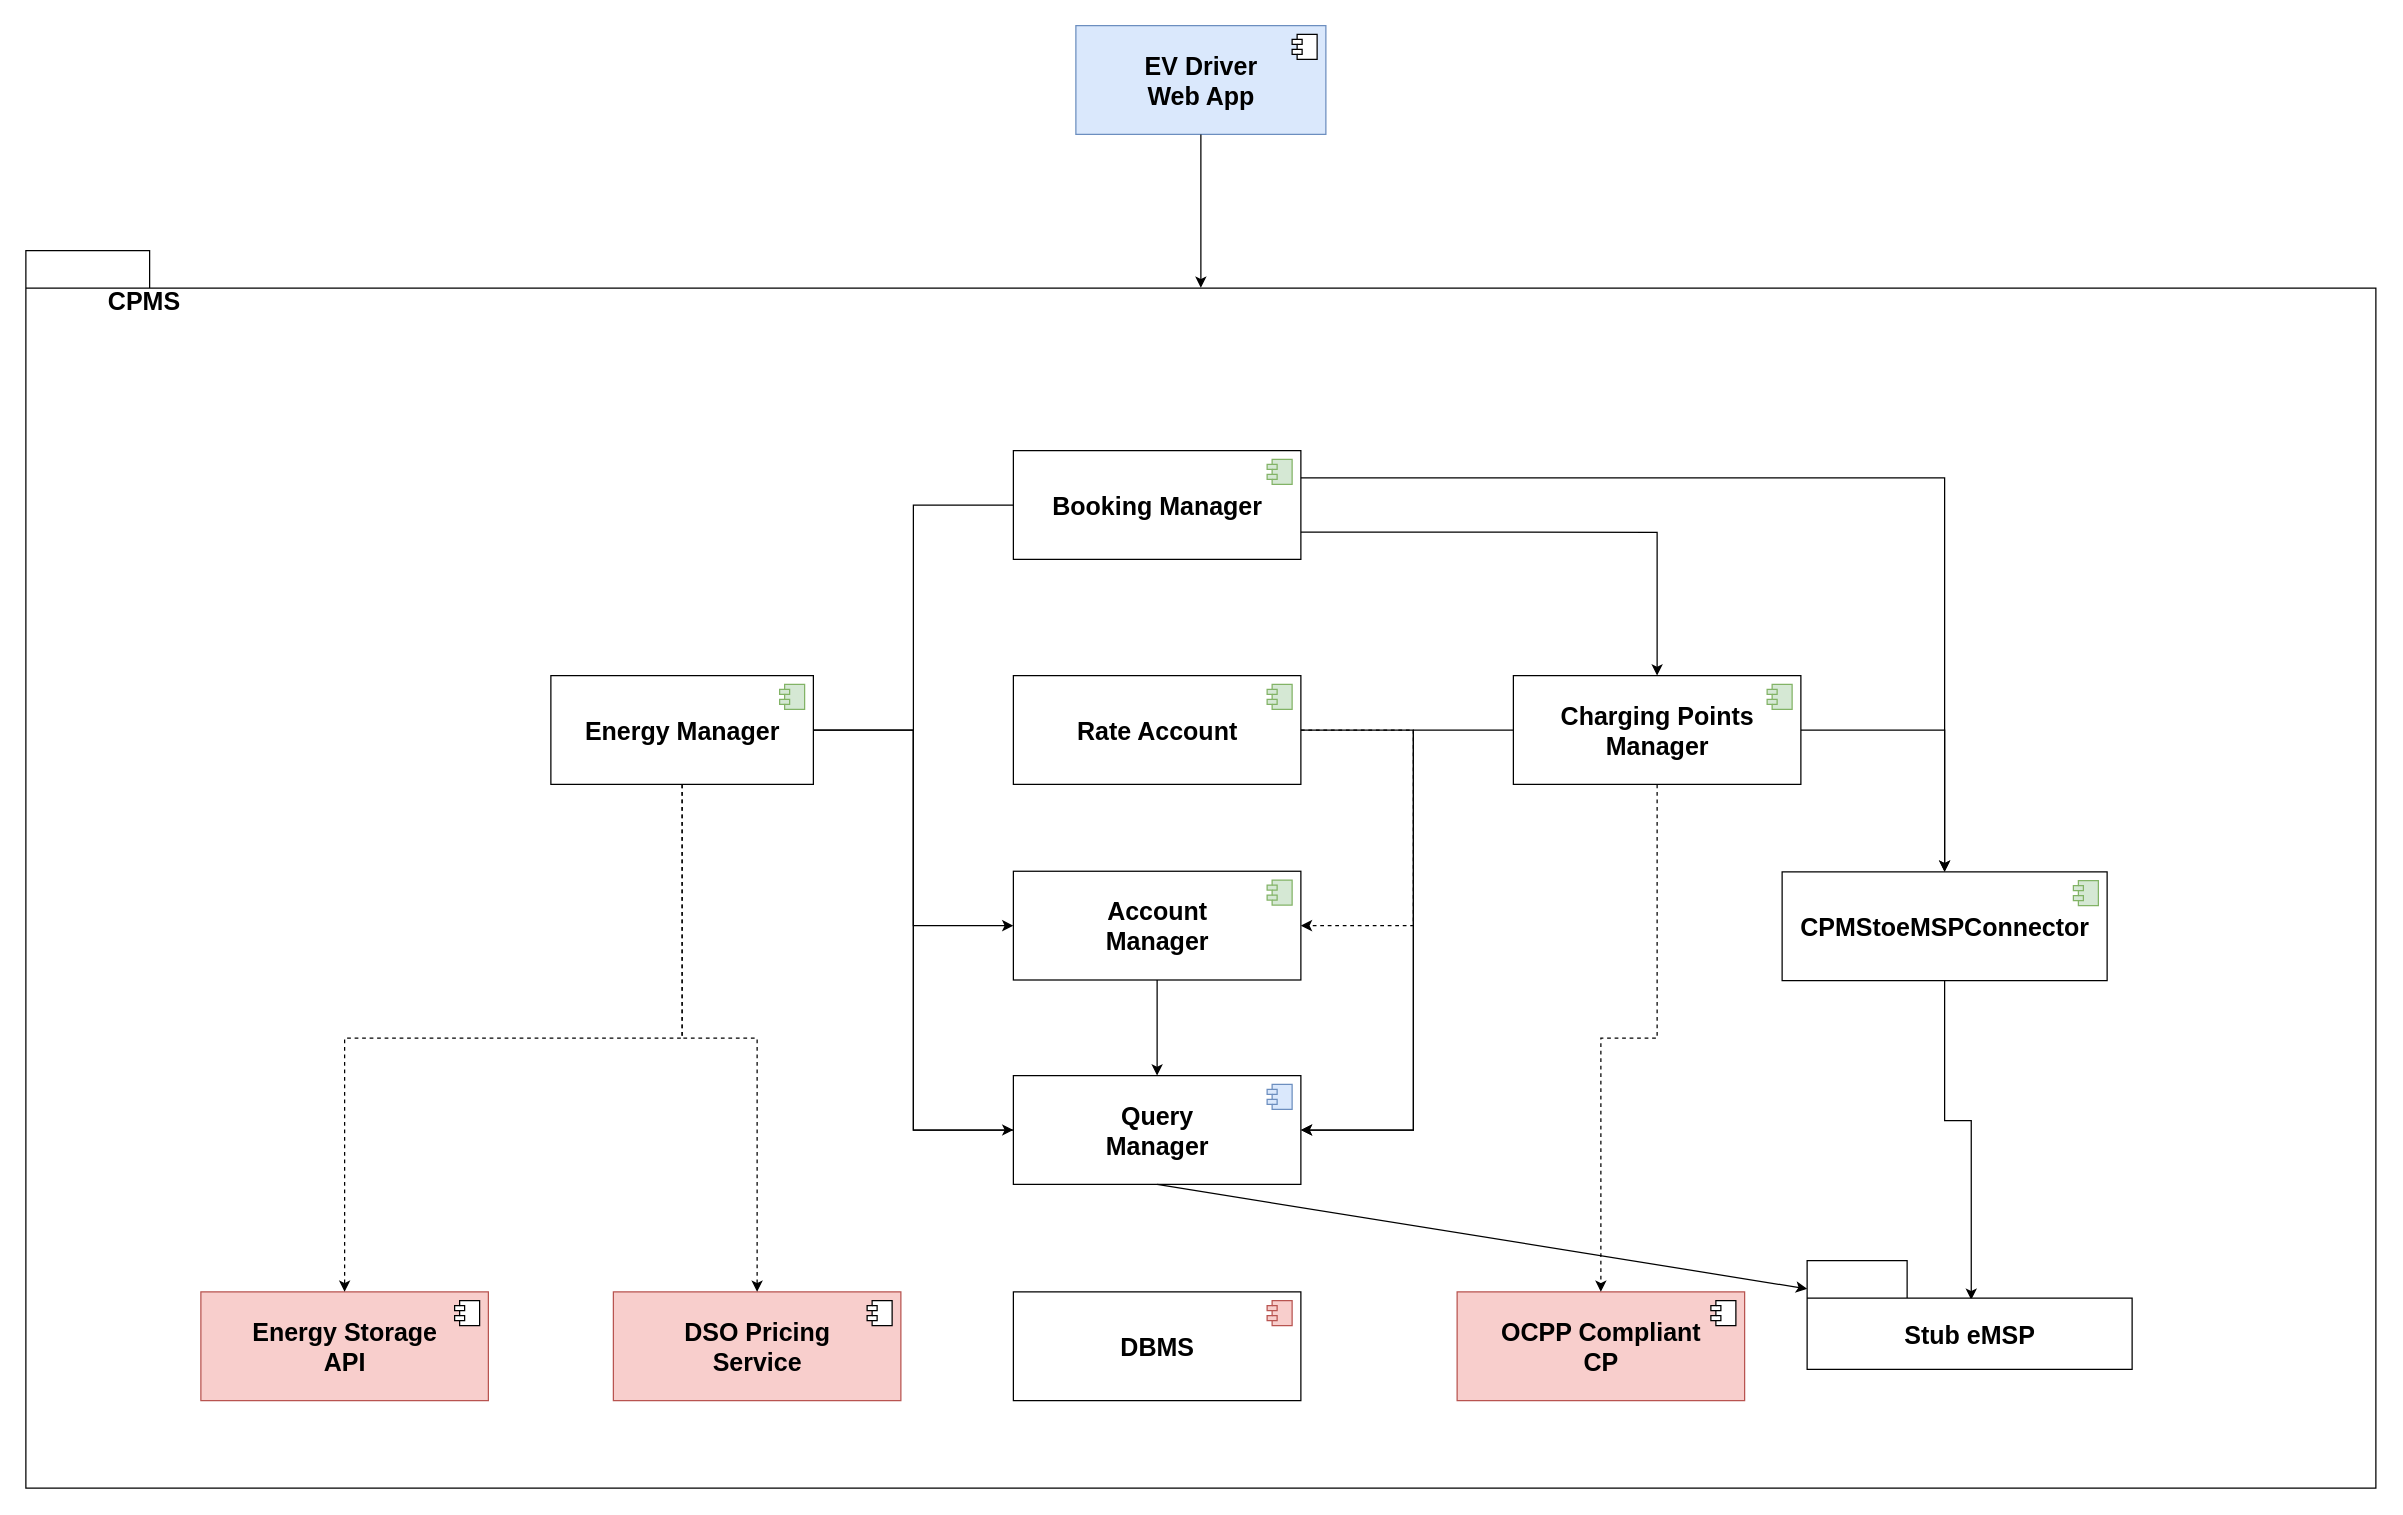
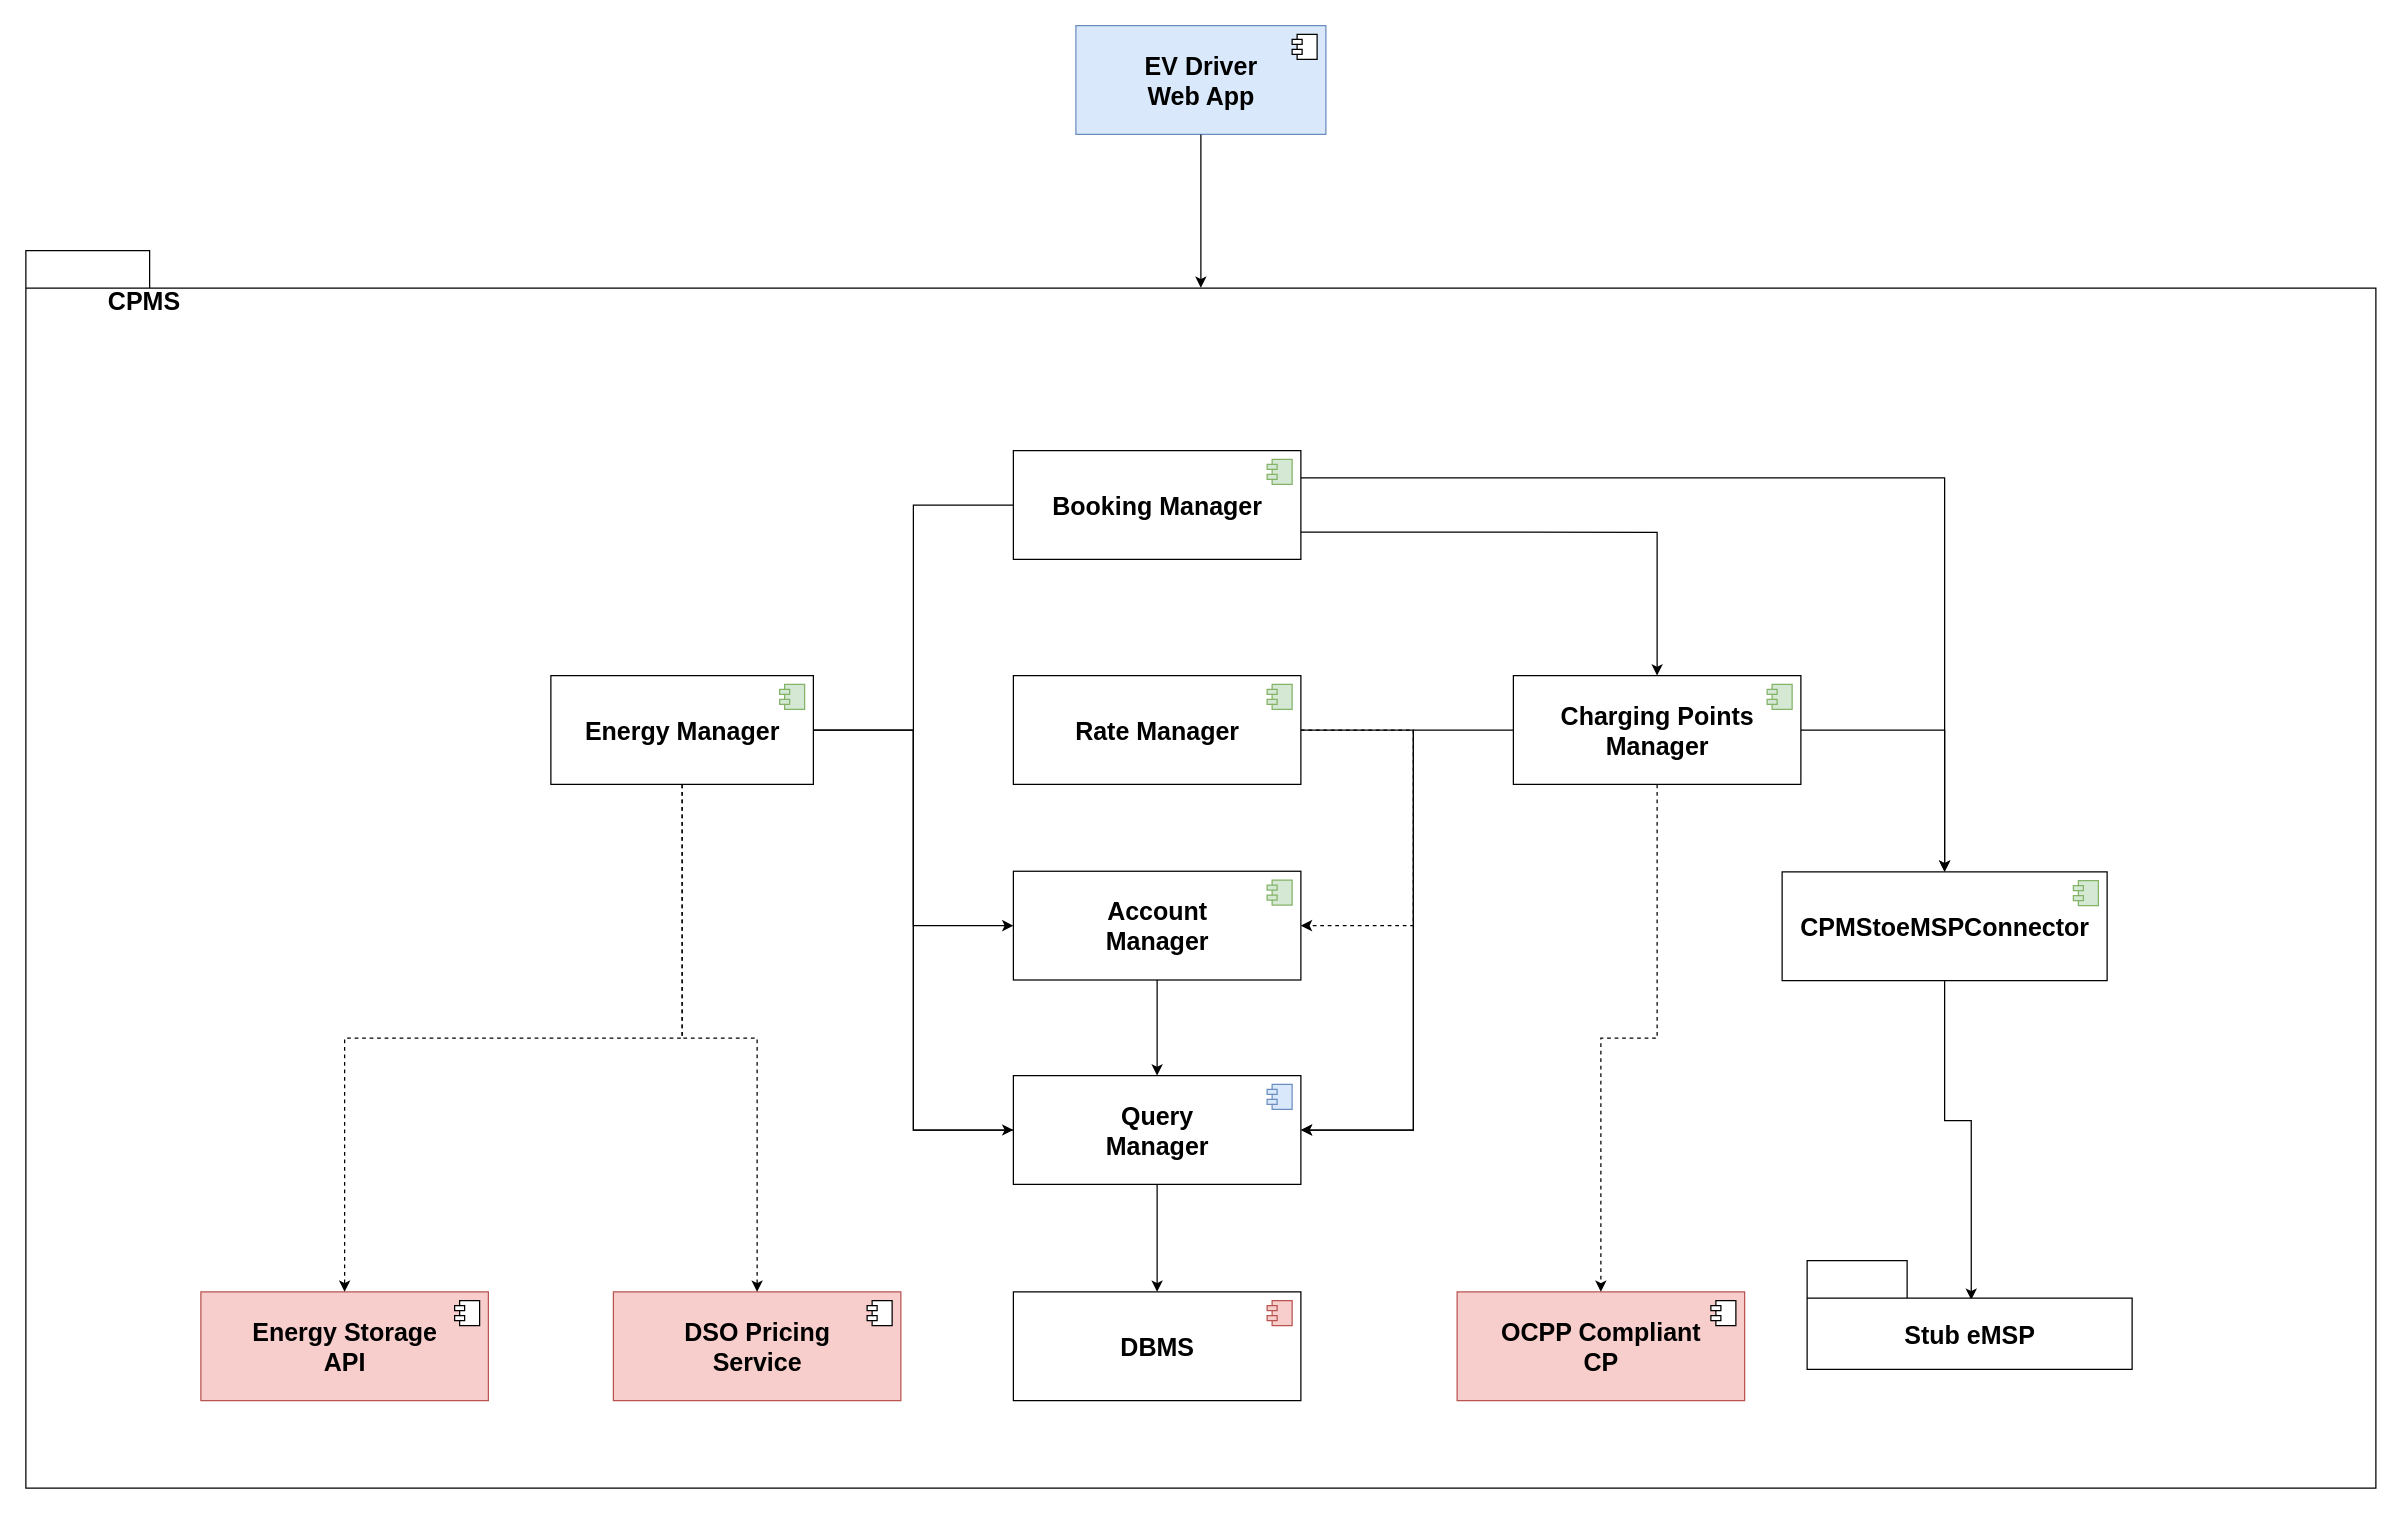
(1158, 731) -> (1158, 731)
(1478, 1236) -> (1157, 1234)
